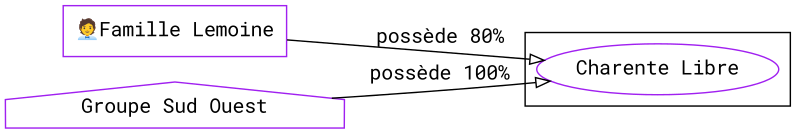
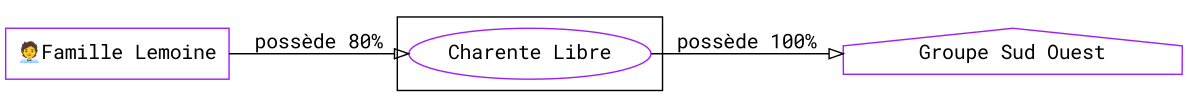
(434, 91) -> (740, 54)
